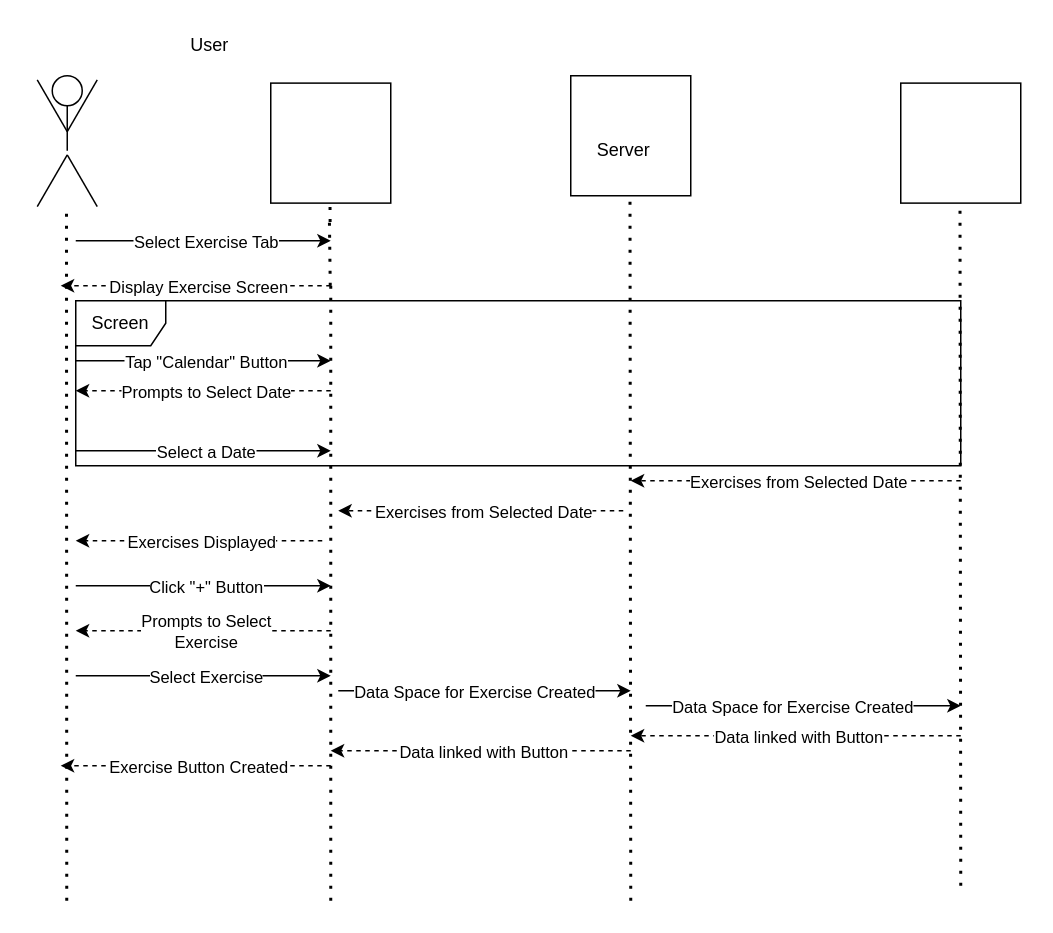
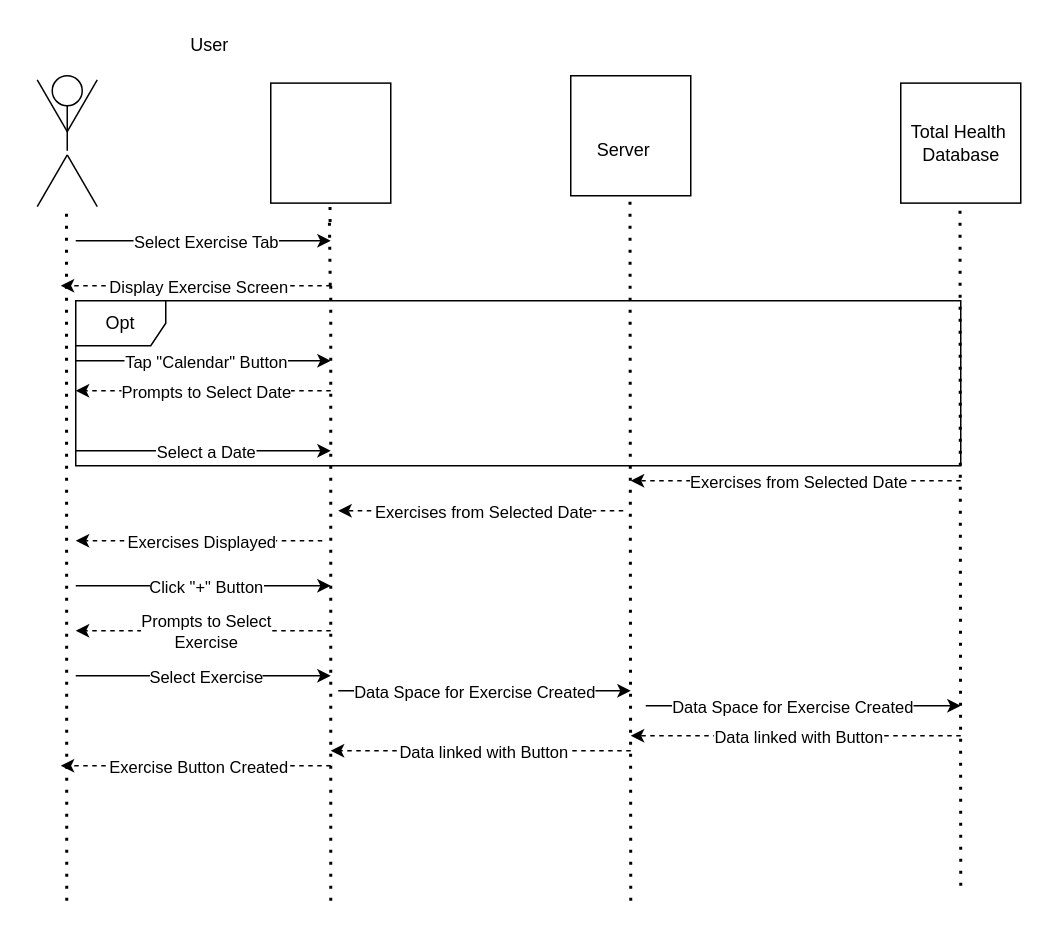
none -> (961, 143)
(121, 323) -> (121, 323)
